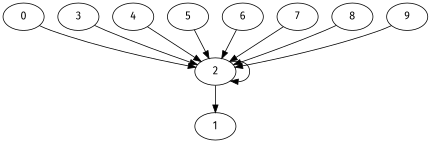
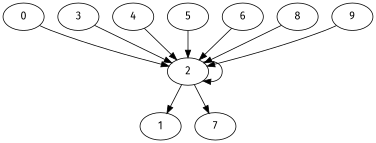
(260, 42) -> (200, 96)
